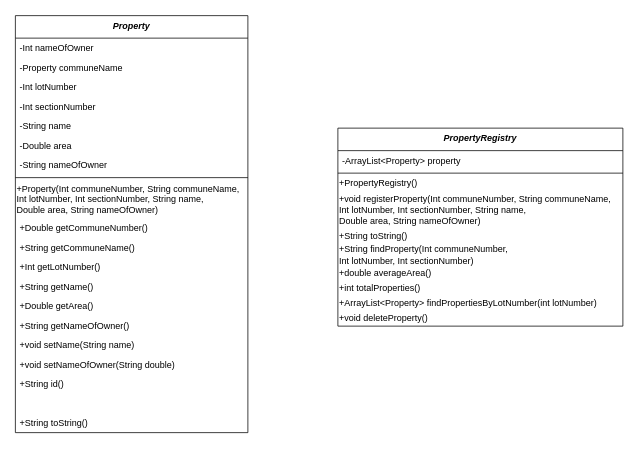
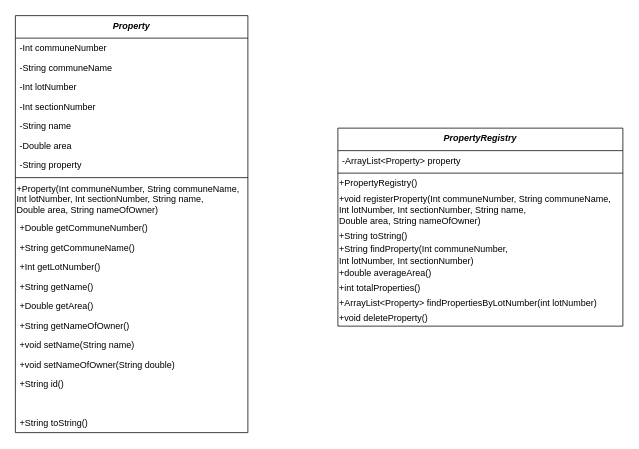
(59, 48) -> (64, 48)
(71, 68) -> (65, 68)
(65, 165) -> (57, 165)
